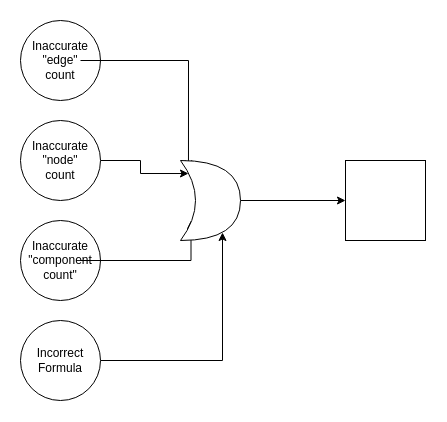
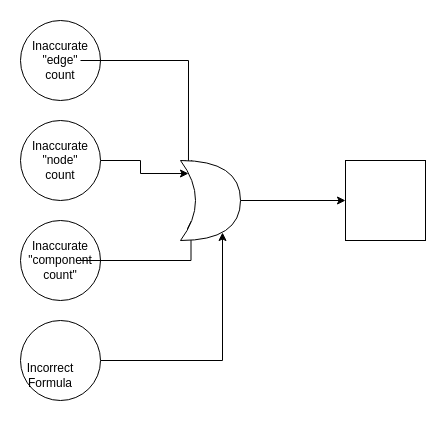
(61, 361) -> (51, 376)
